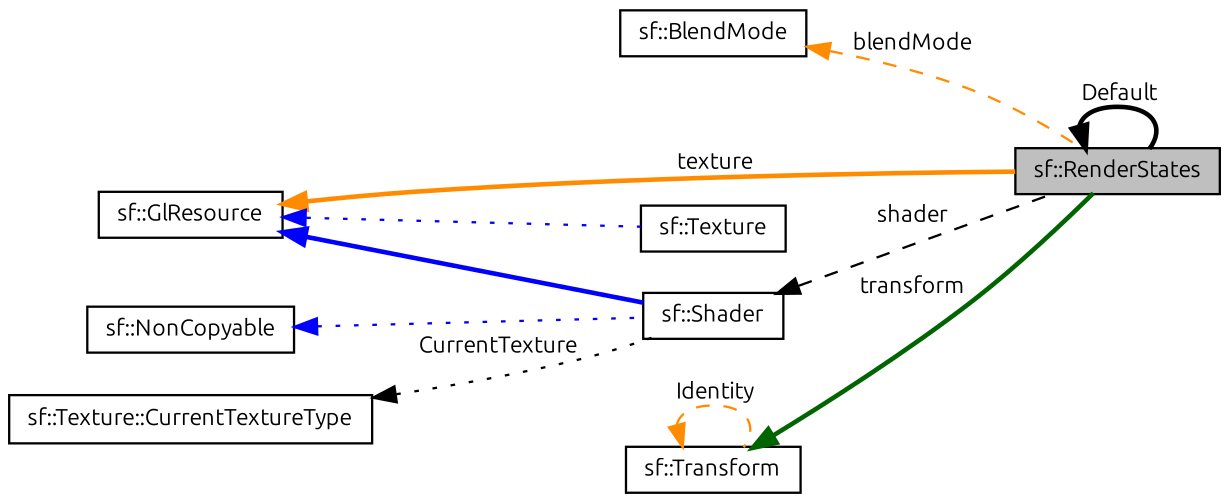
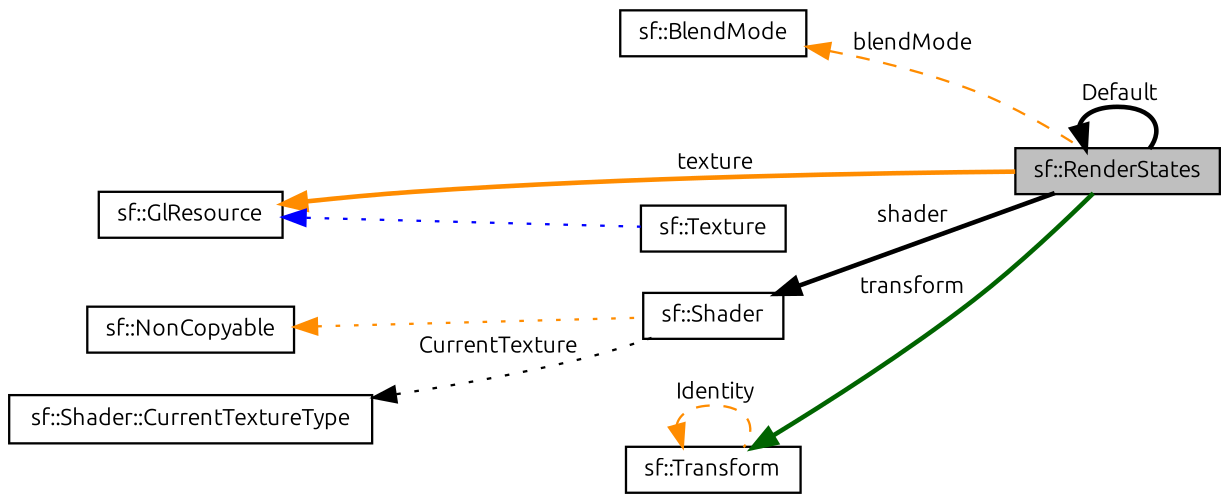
(927, 239) -> (927, 239)
(474, 270) -> none
(480, 322) -> (480, 322)
(191, 419) -> (191, 419)
